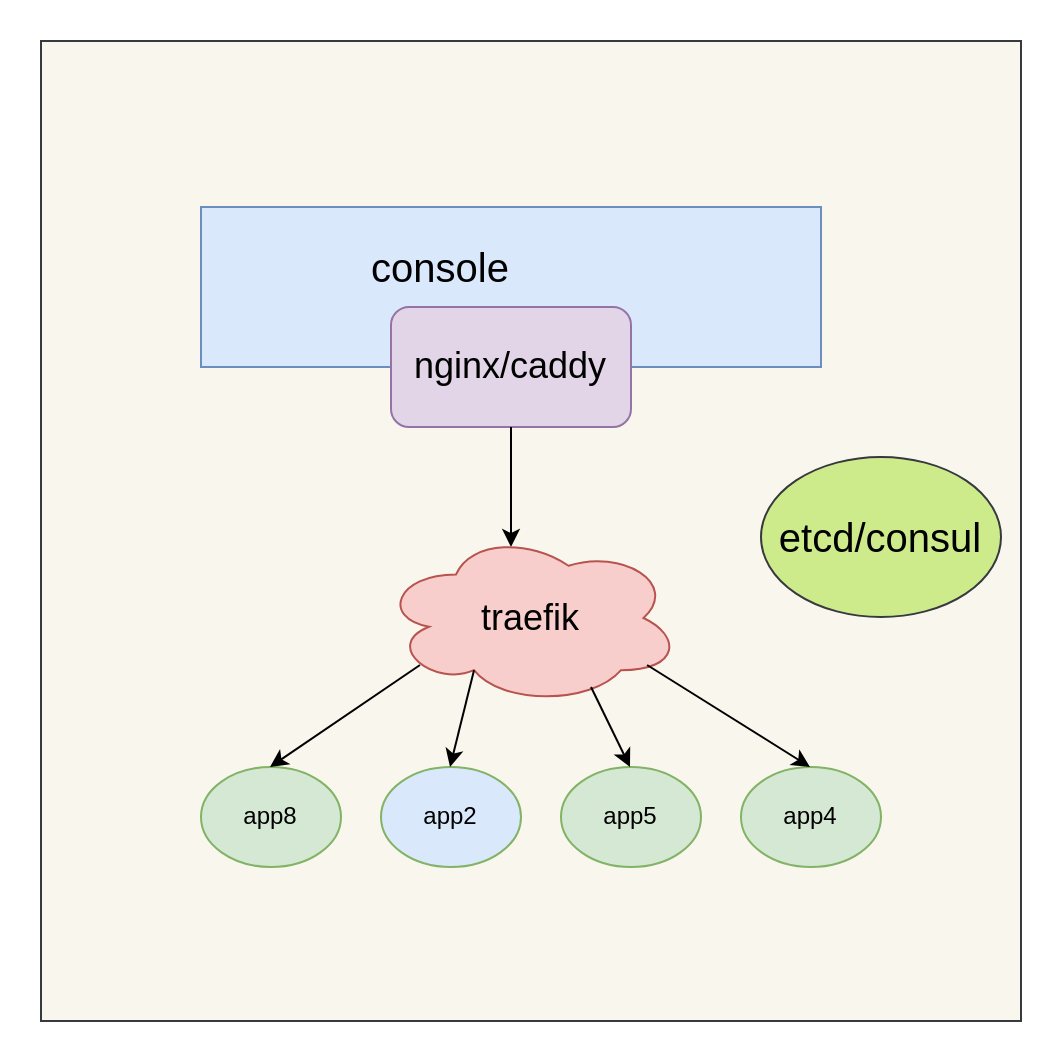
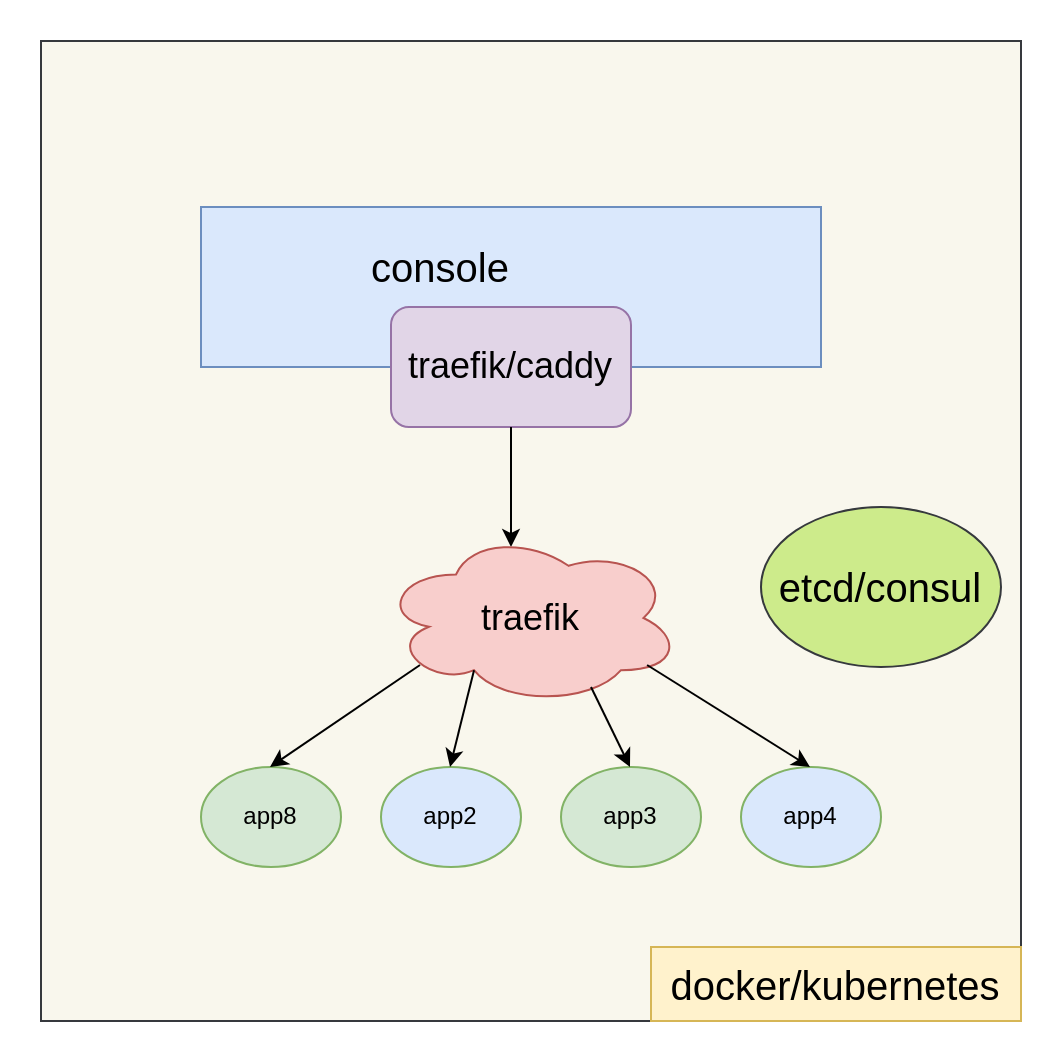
(511, 367) -> (511, 367)
(881, 537) -> (881, 587)
(631, 817) -> (631, 817)
(811, 817) -> (811, 817)
none -> (836, 984)
